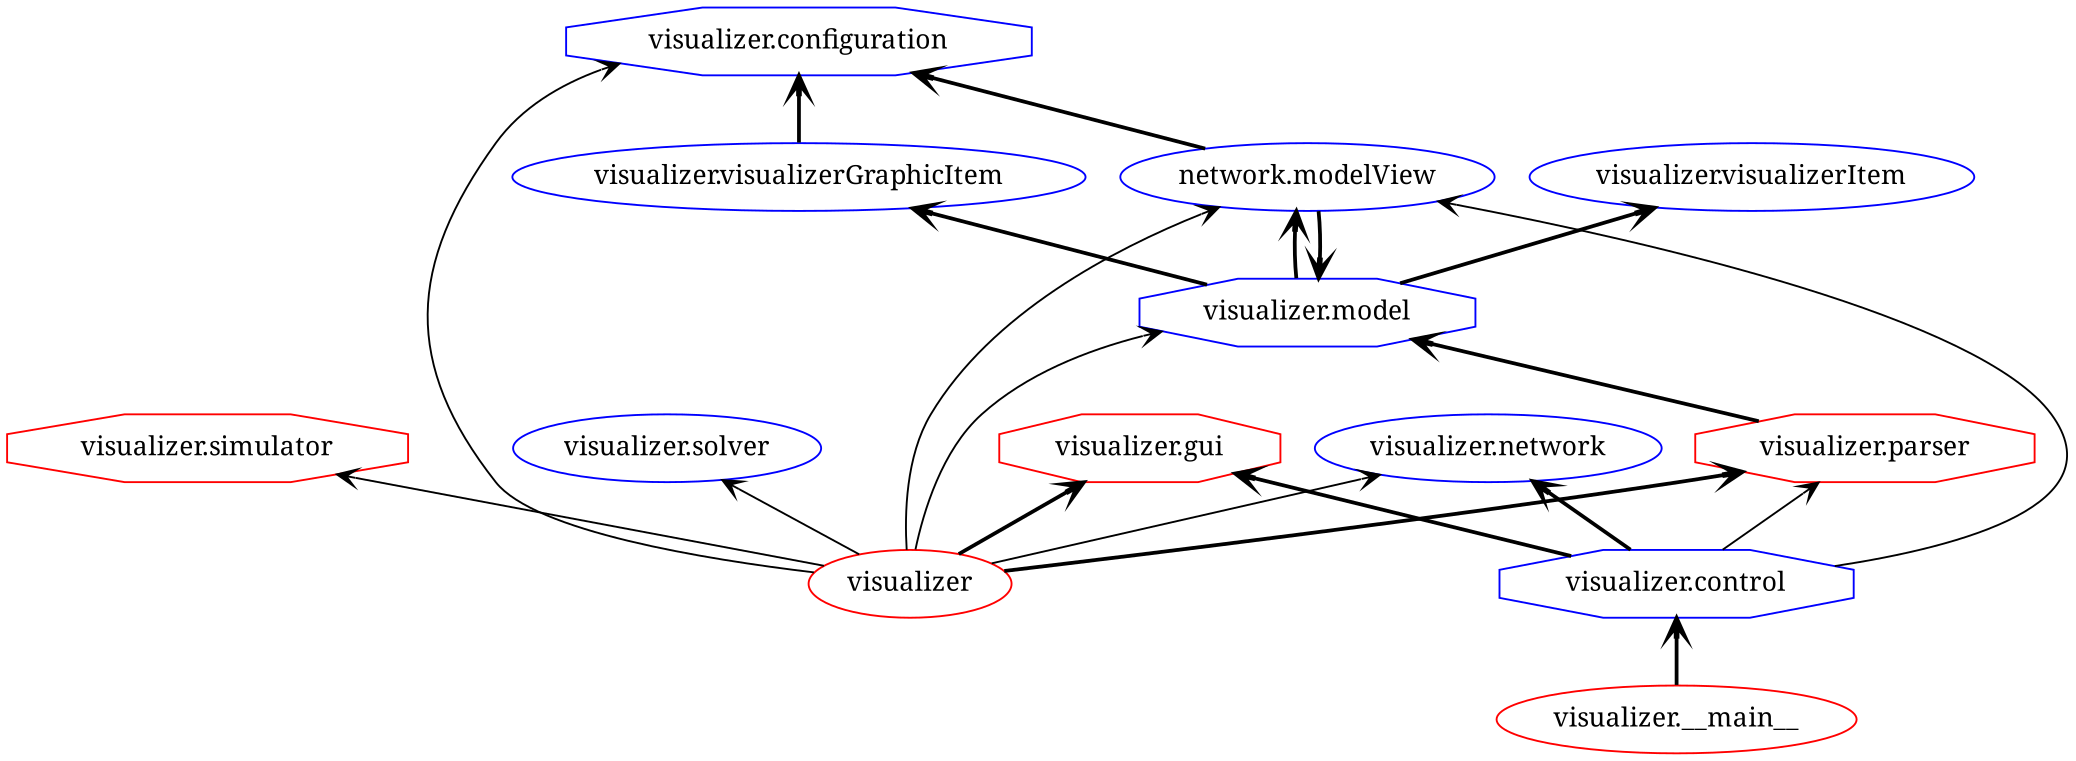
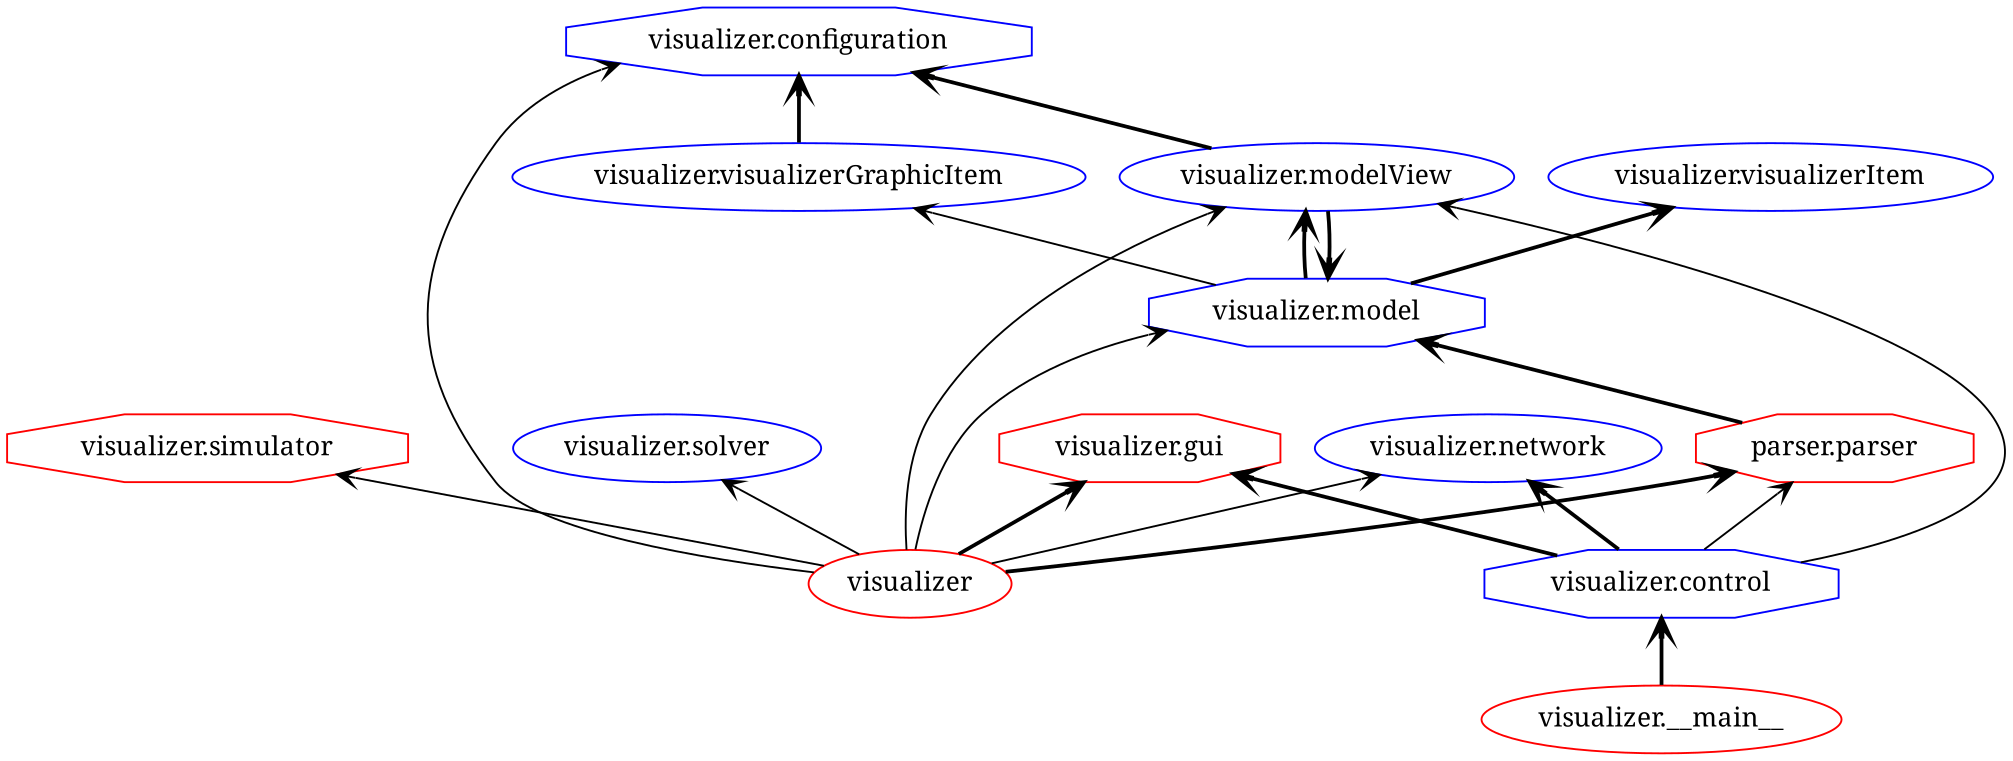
(1307, 177) -> (1317, 177)
(1069, 249) -> (1074, 249)
(1865, 448) -> (1835, 448)
